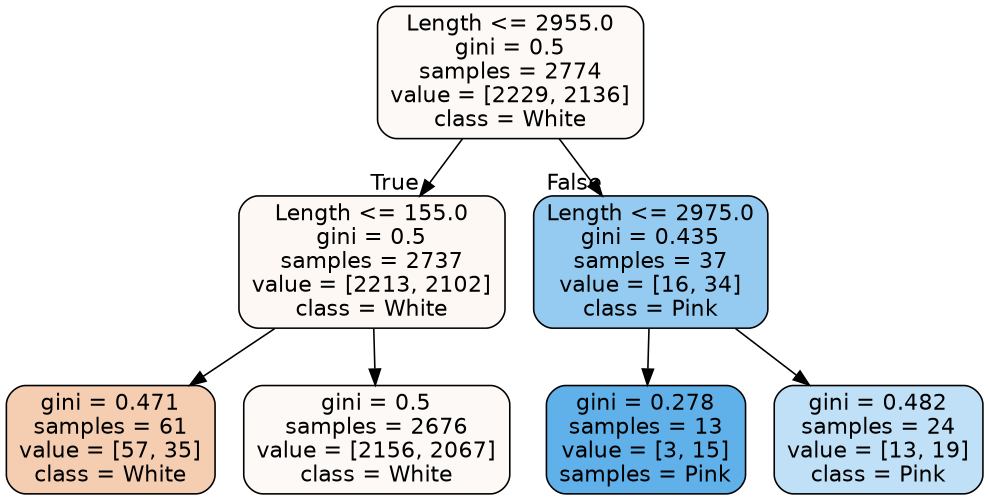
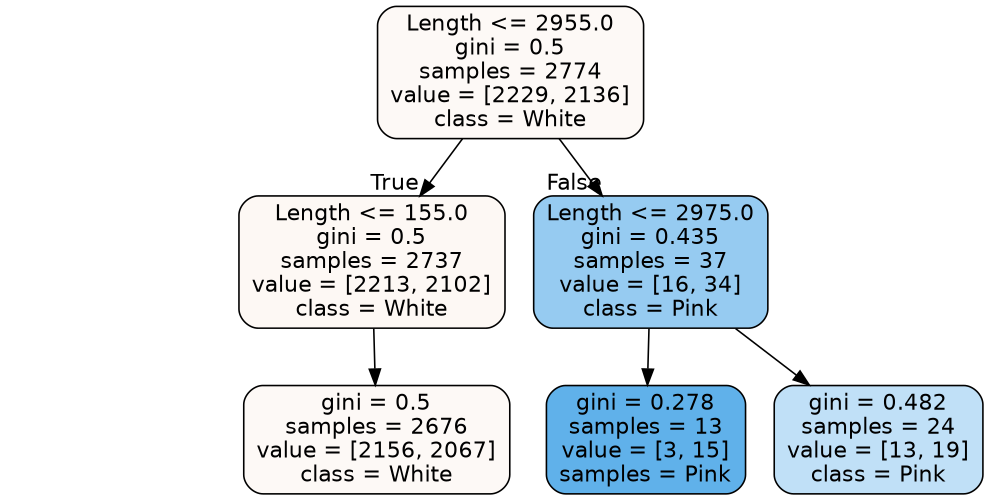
(111, 440) -> none
